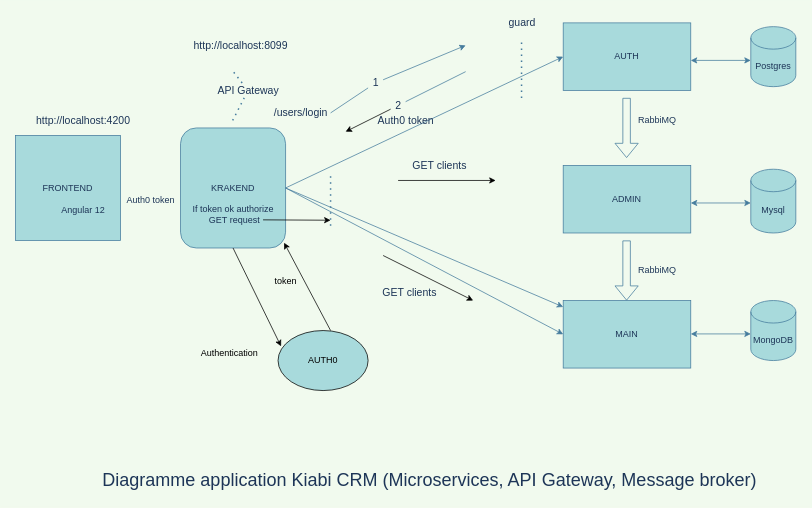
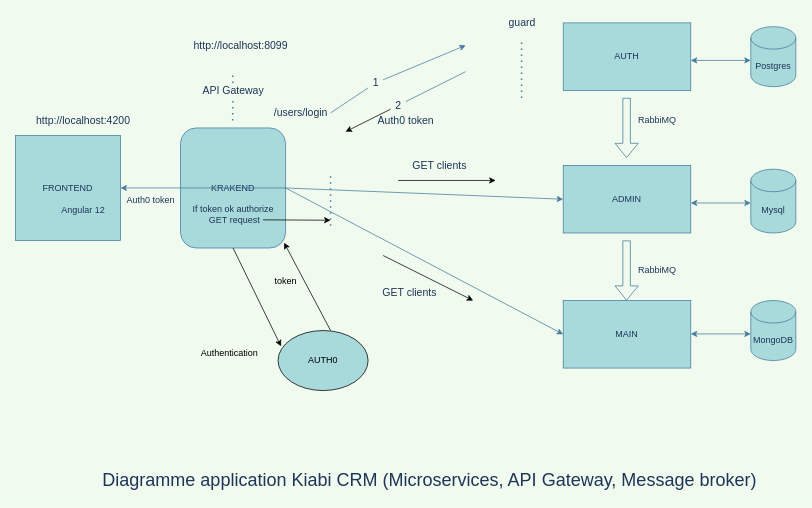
(248, 90) -> (233, 90)
(424, 122) -> (127, 188)
(431, 250) -> (448, 194)
